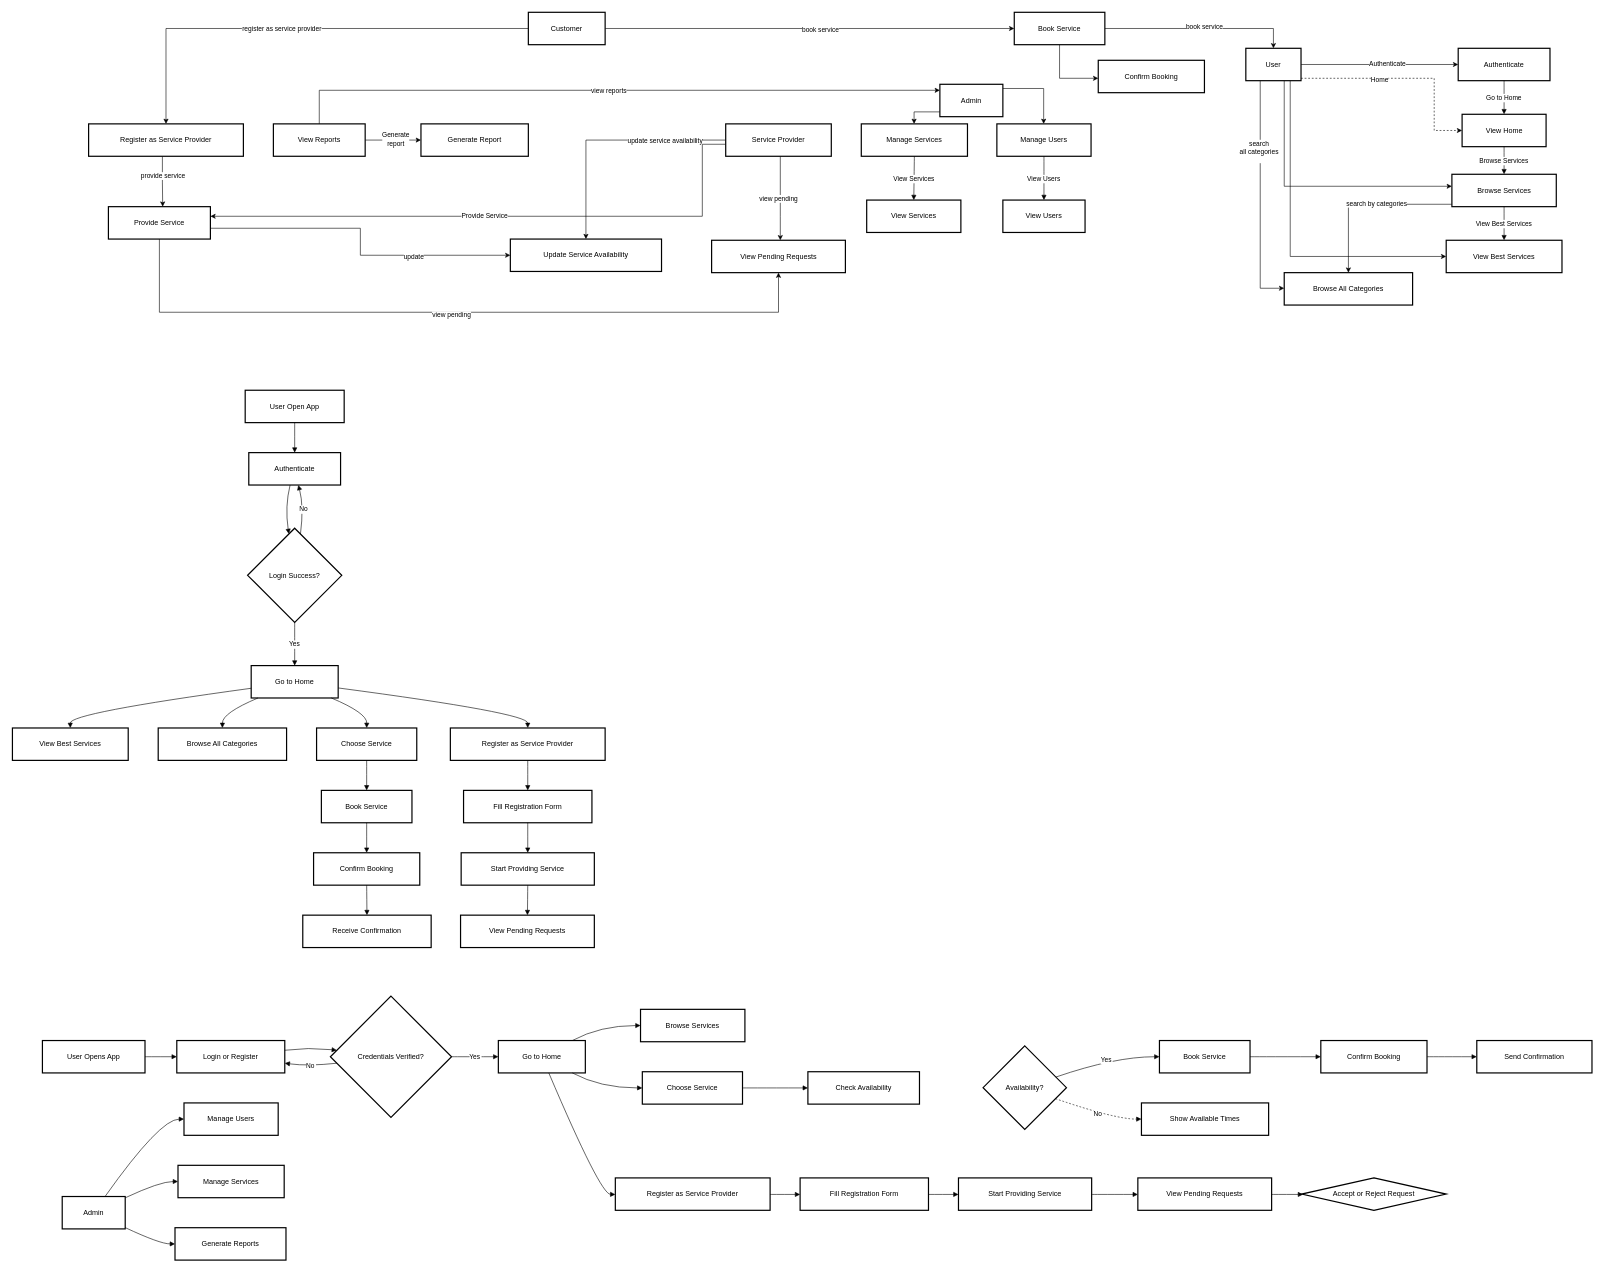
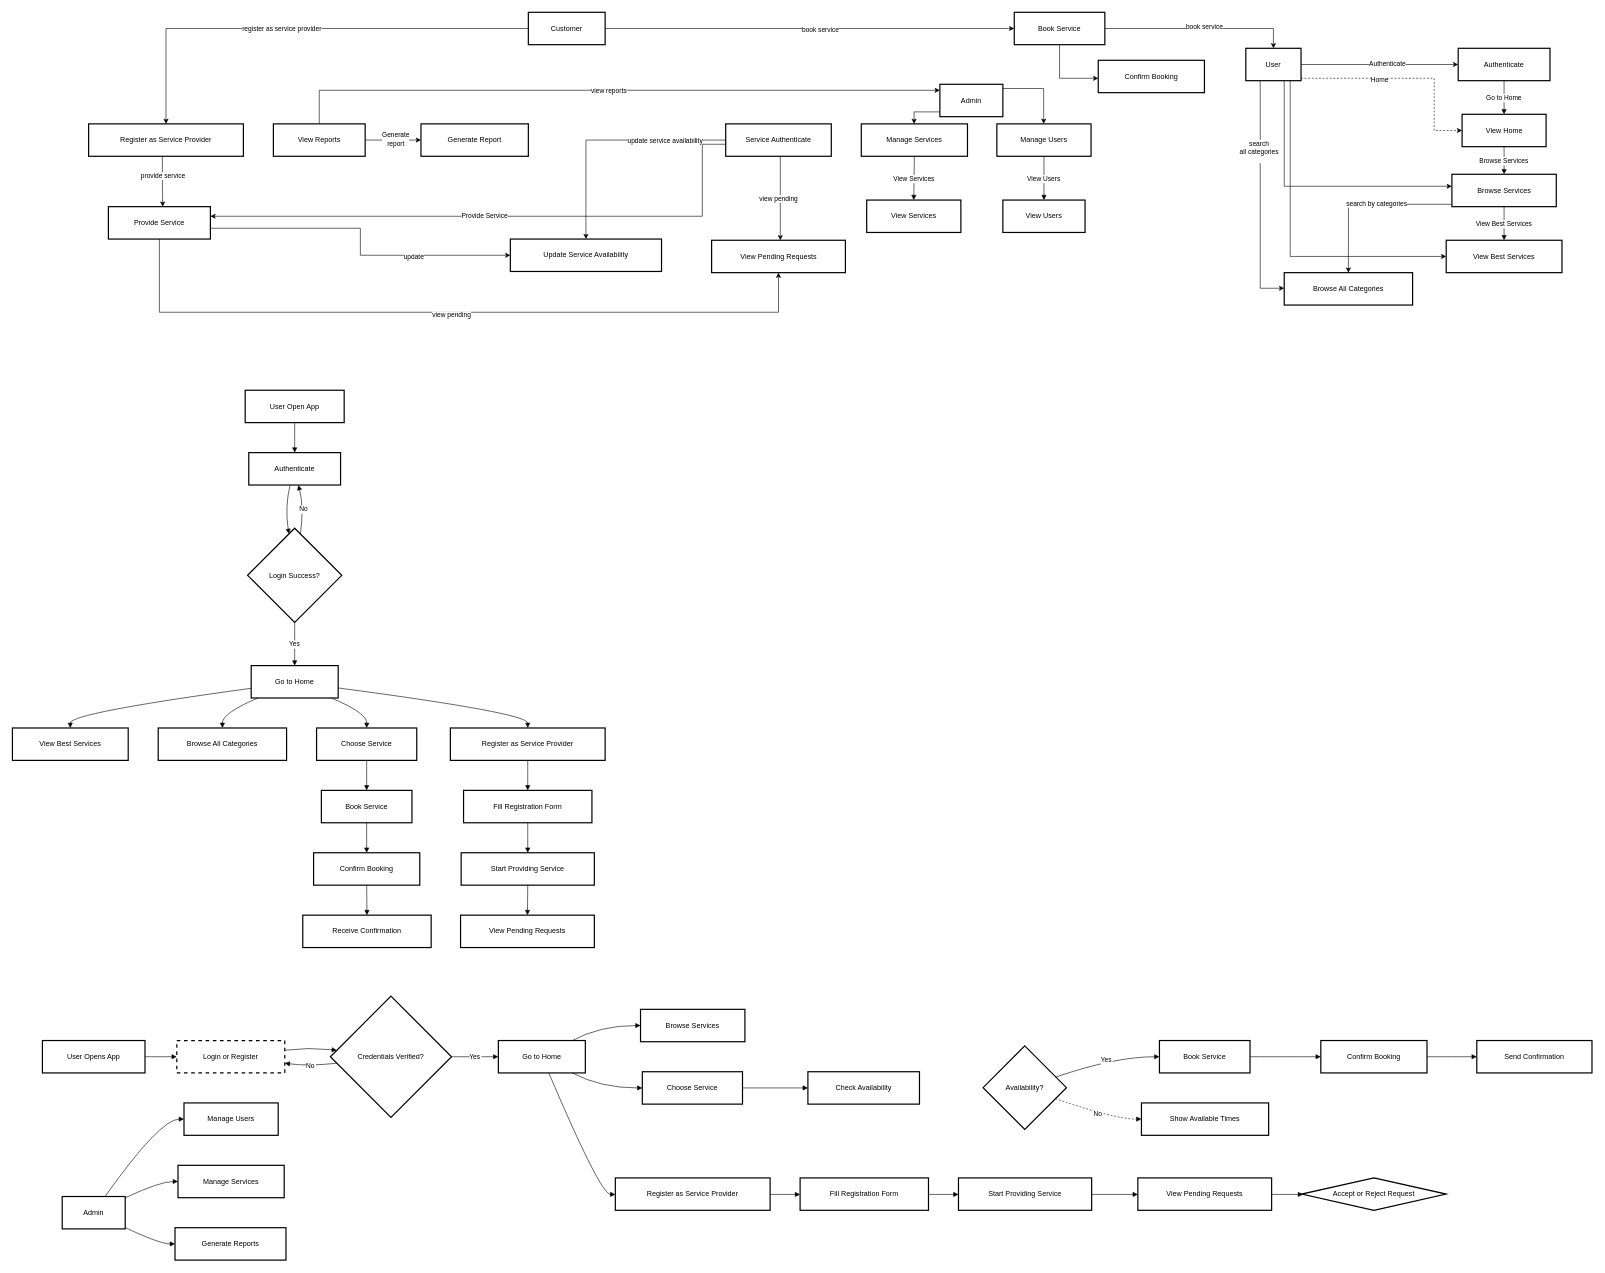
(779, 140) -> (779, 140)
(231, 1057) -> (231, 1057)
